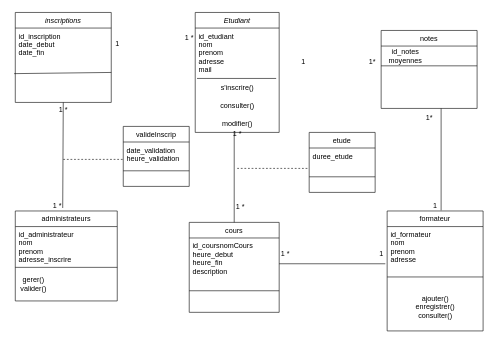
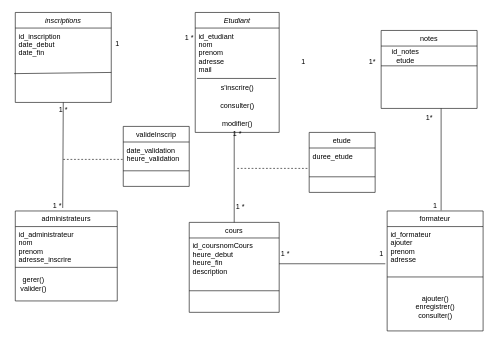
(406, 56) -> (406, 56)
(414, 235) -> (414, 235)
